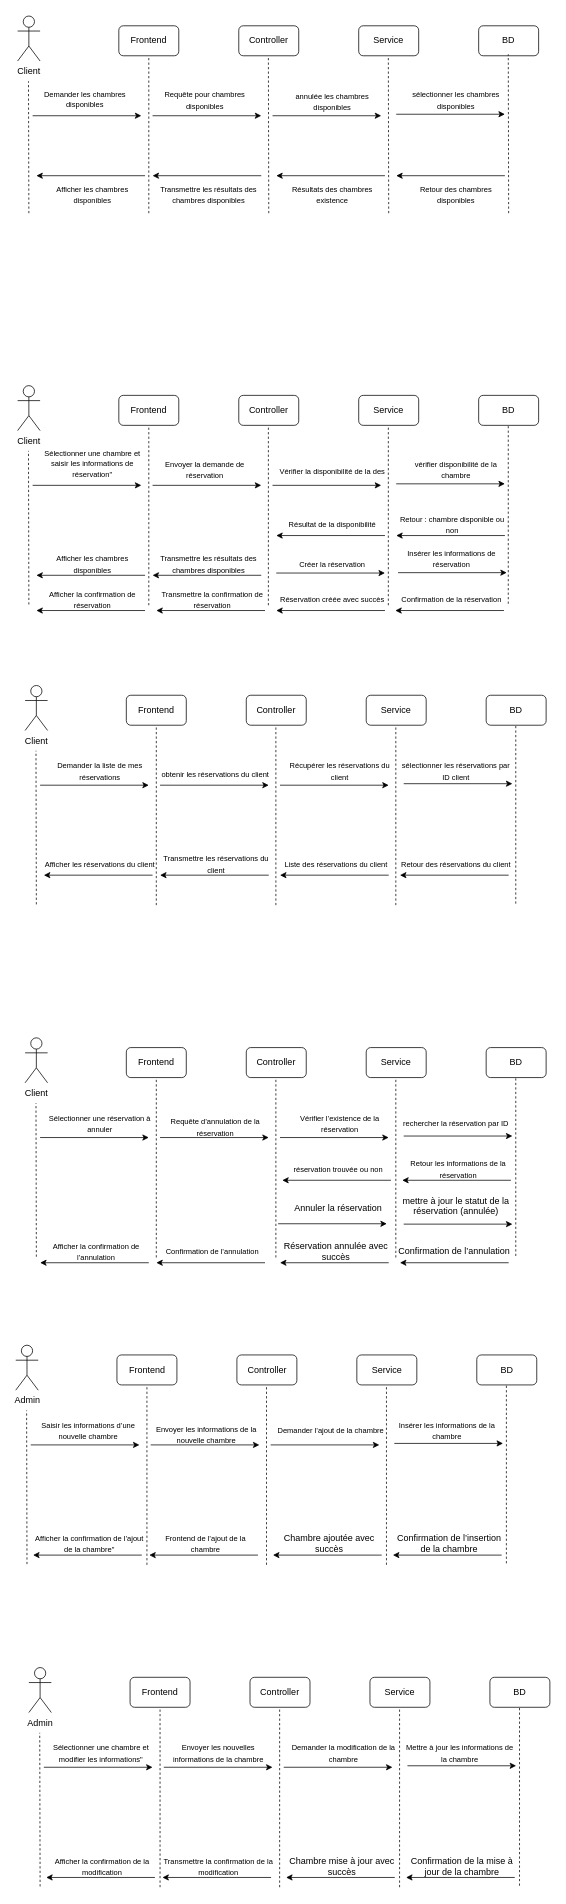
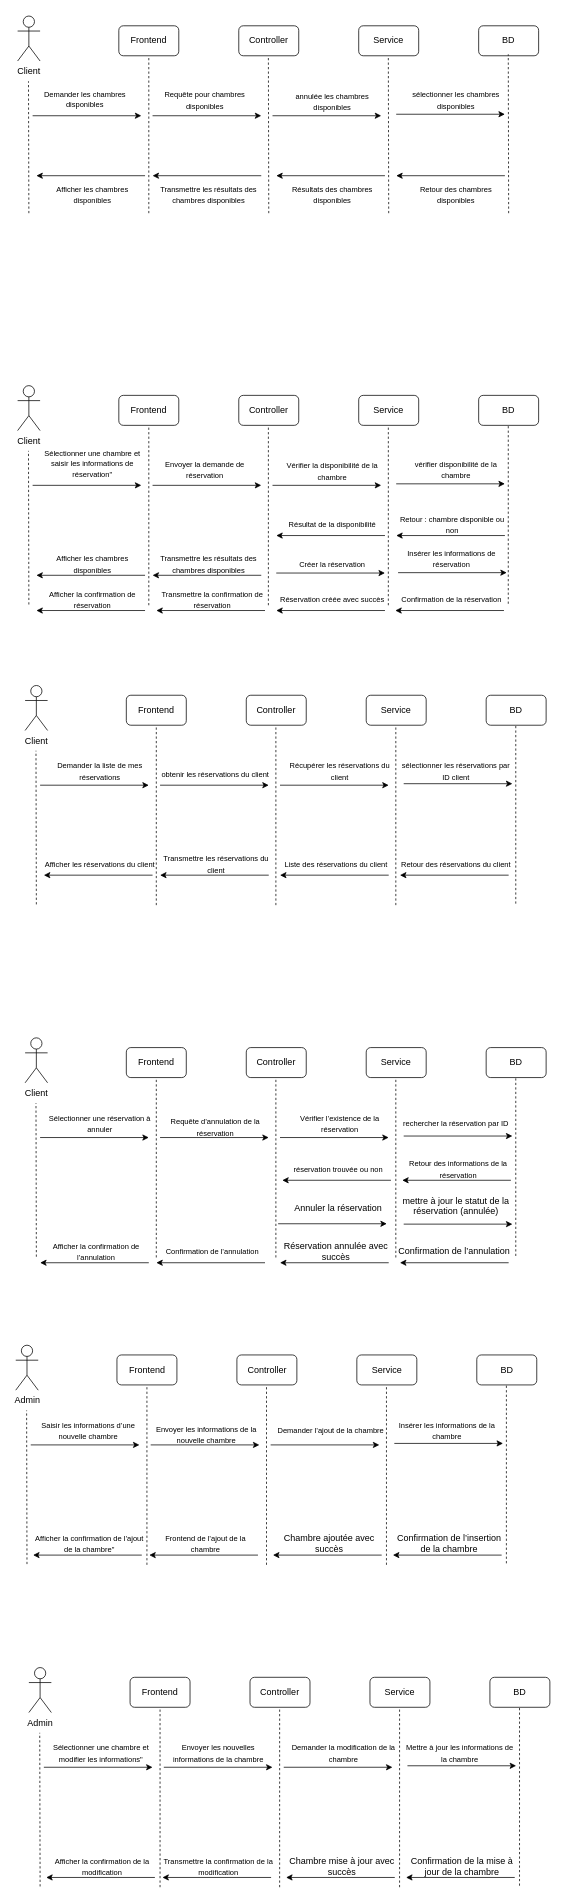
(333, 194) -> (333, 194)
(333, 471) -> (333, 471)
(459, 1169) -> (459, 1169)
